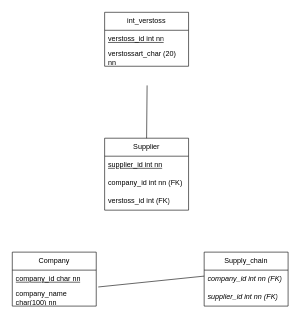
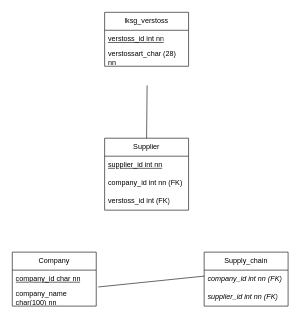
(147, 21) -> (147, 21)
(147, 57) -> (147, 57)
